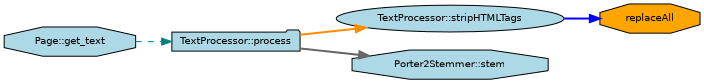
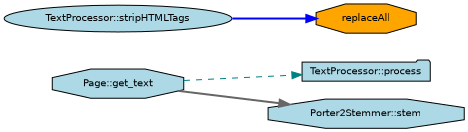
(328, 32) -> none
(330, 52) -> (229, 97)
